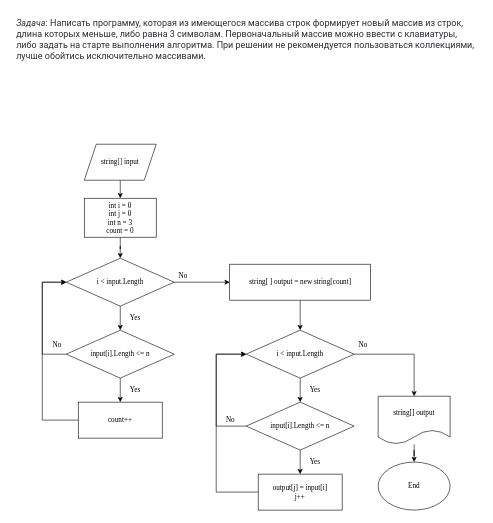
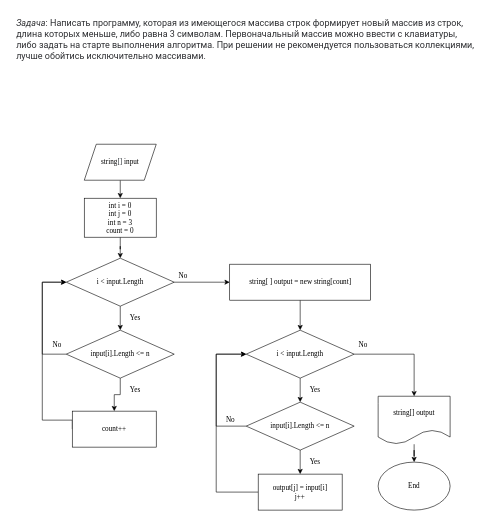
(120, 420) -> (114, 429)
